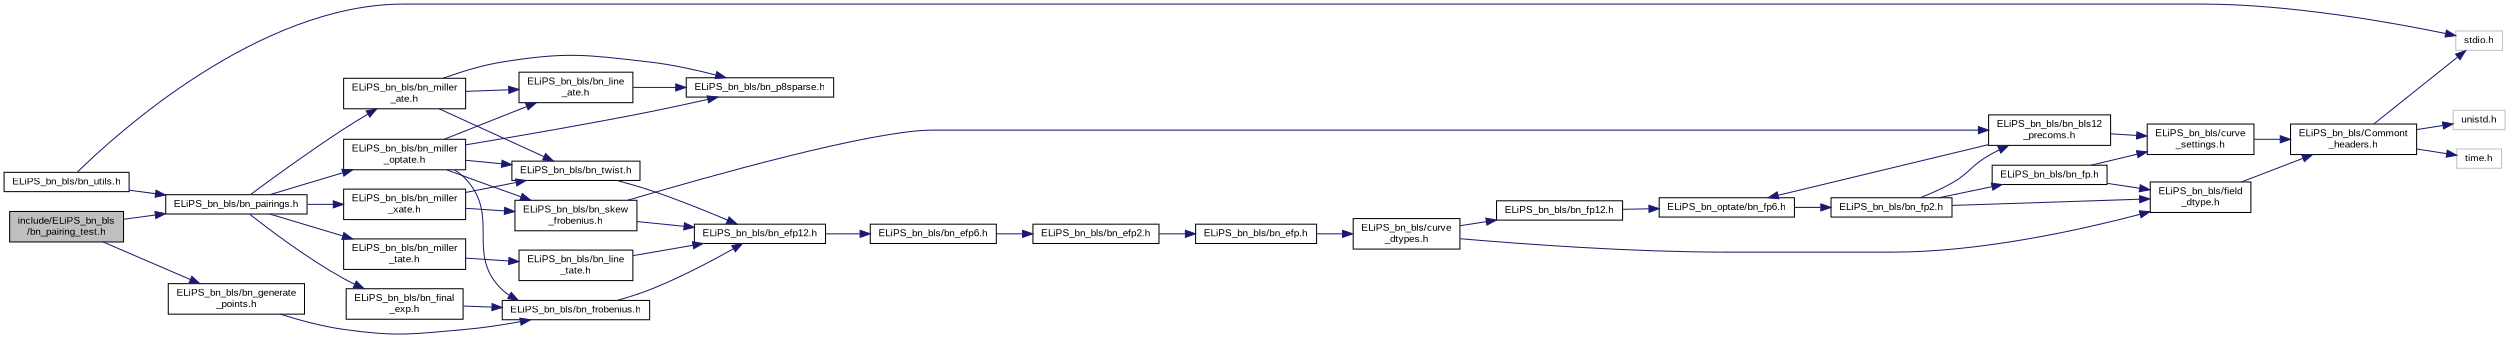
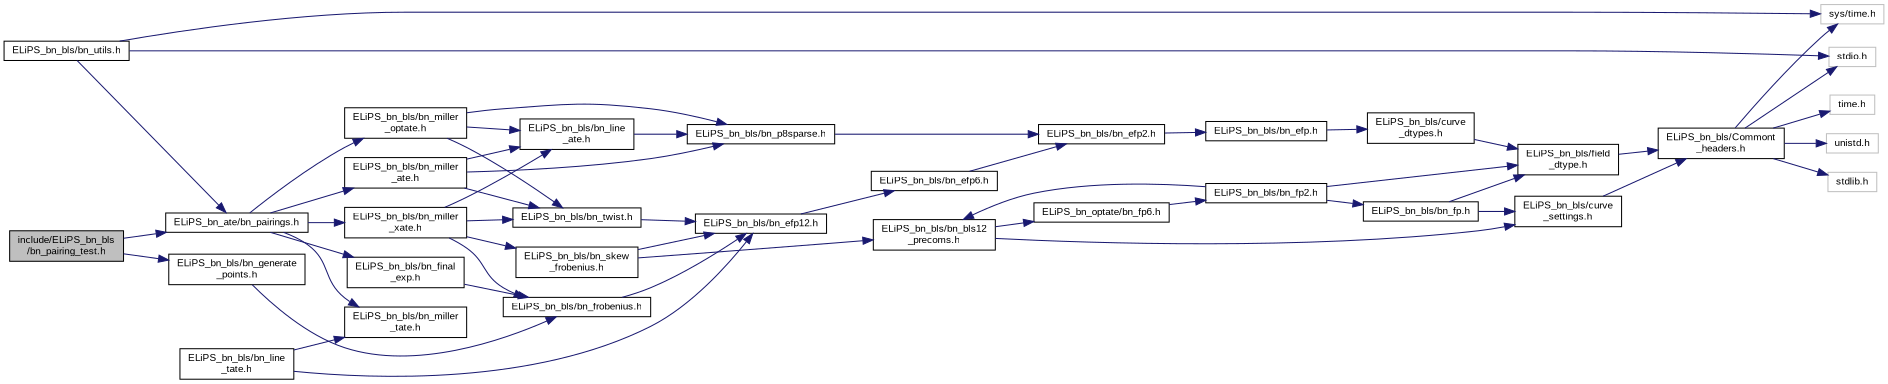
none -> (1852, 14)
none -> (932, 134)
none -> (1852, 182)
(482, 183) -> none
none -> (494, 183)
(236, 204) -> (237, 223)
(1560, 210) -> none
(483, 232) -> (483, 265)
(492, 260) -> (314, 345)
